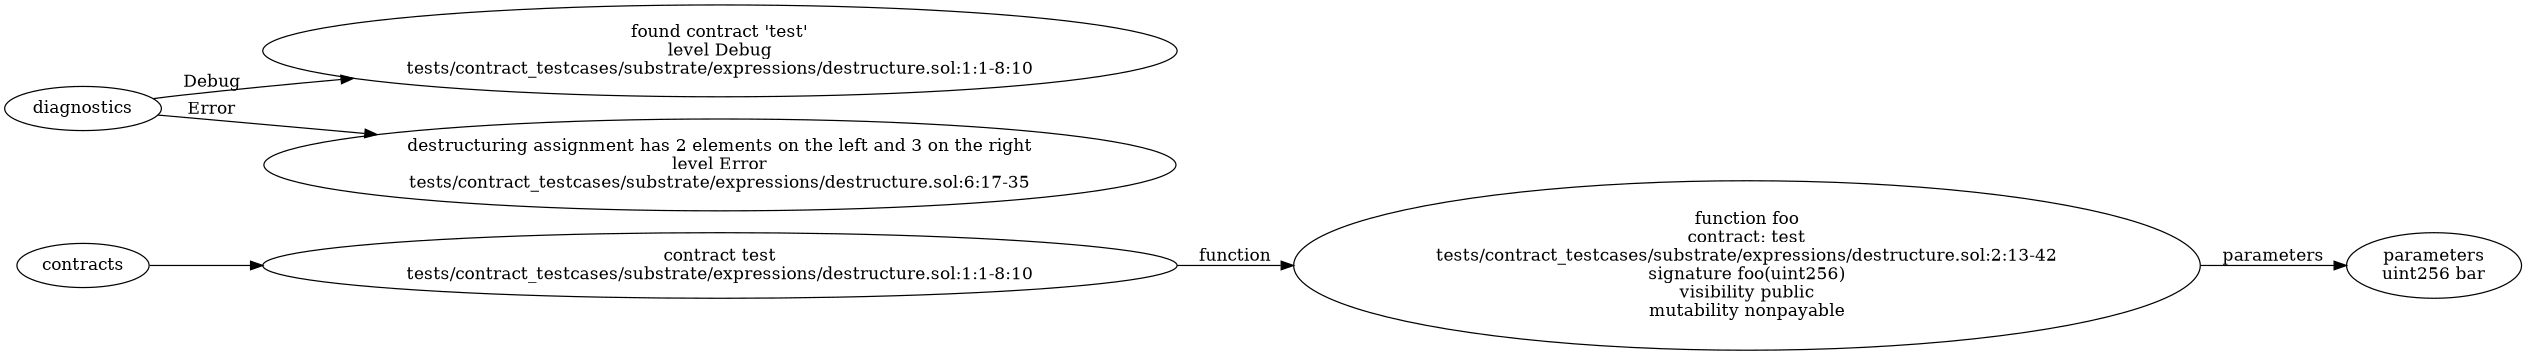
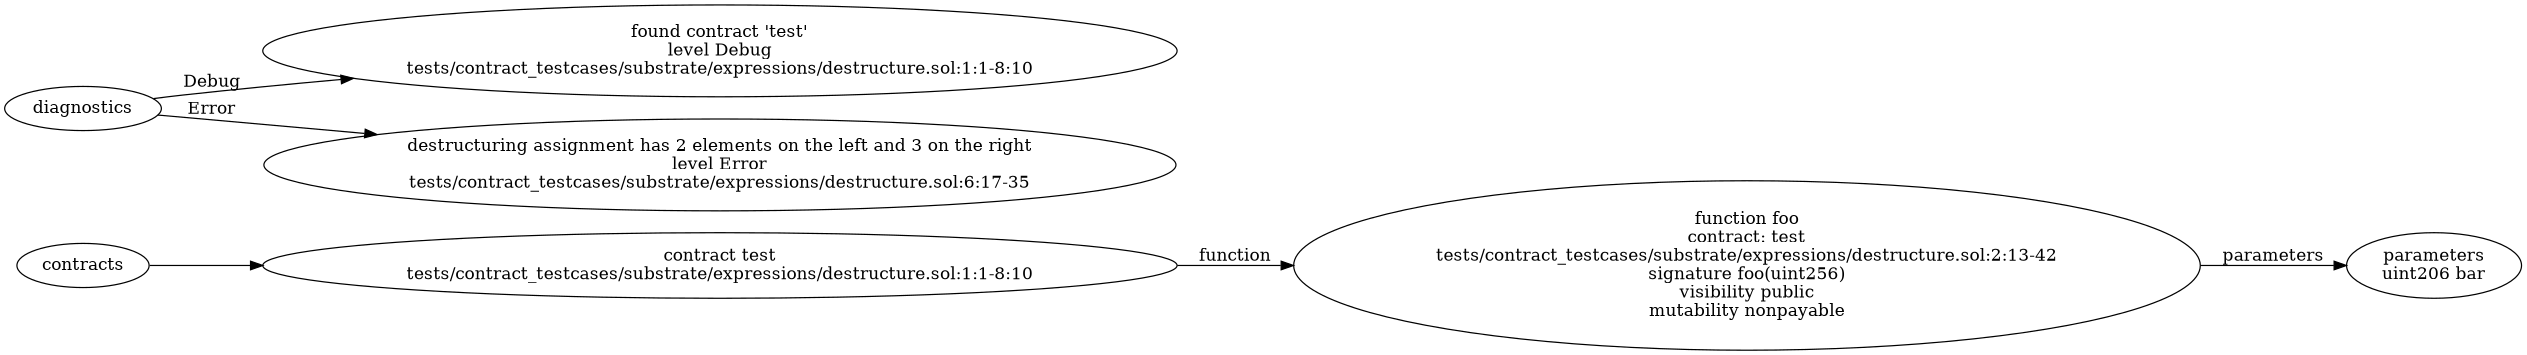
(2434, 265) -> (2434, 265)
